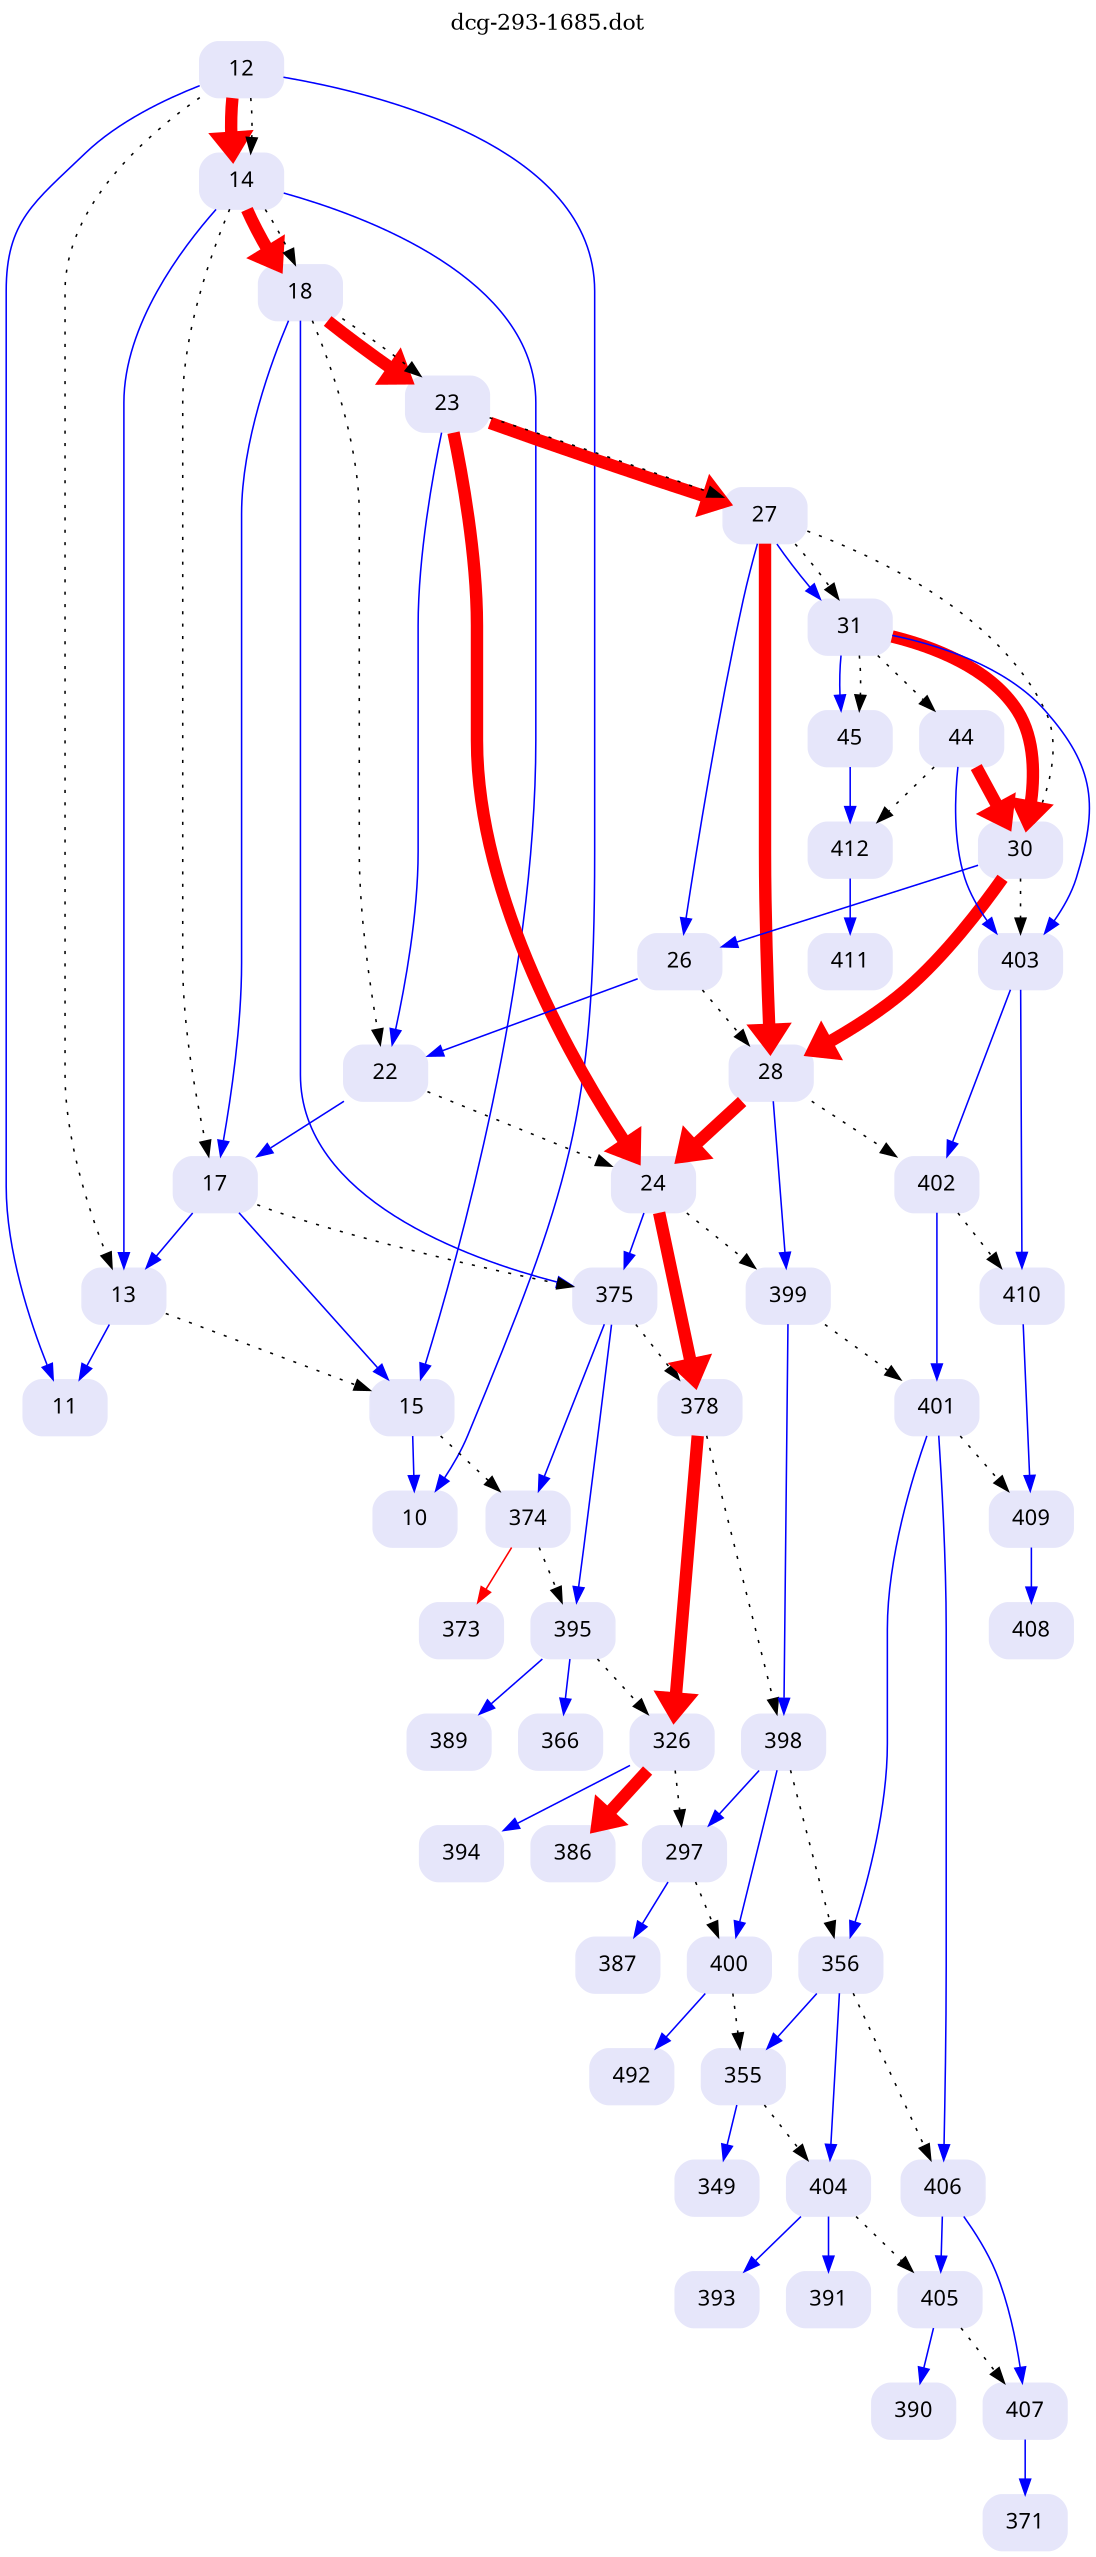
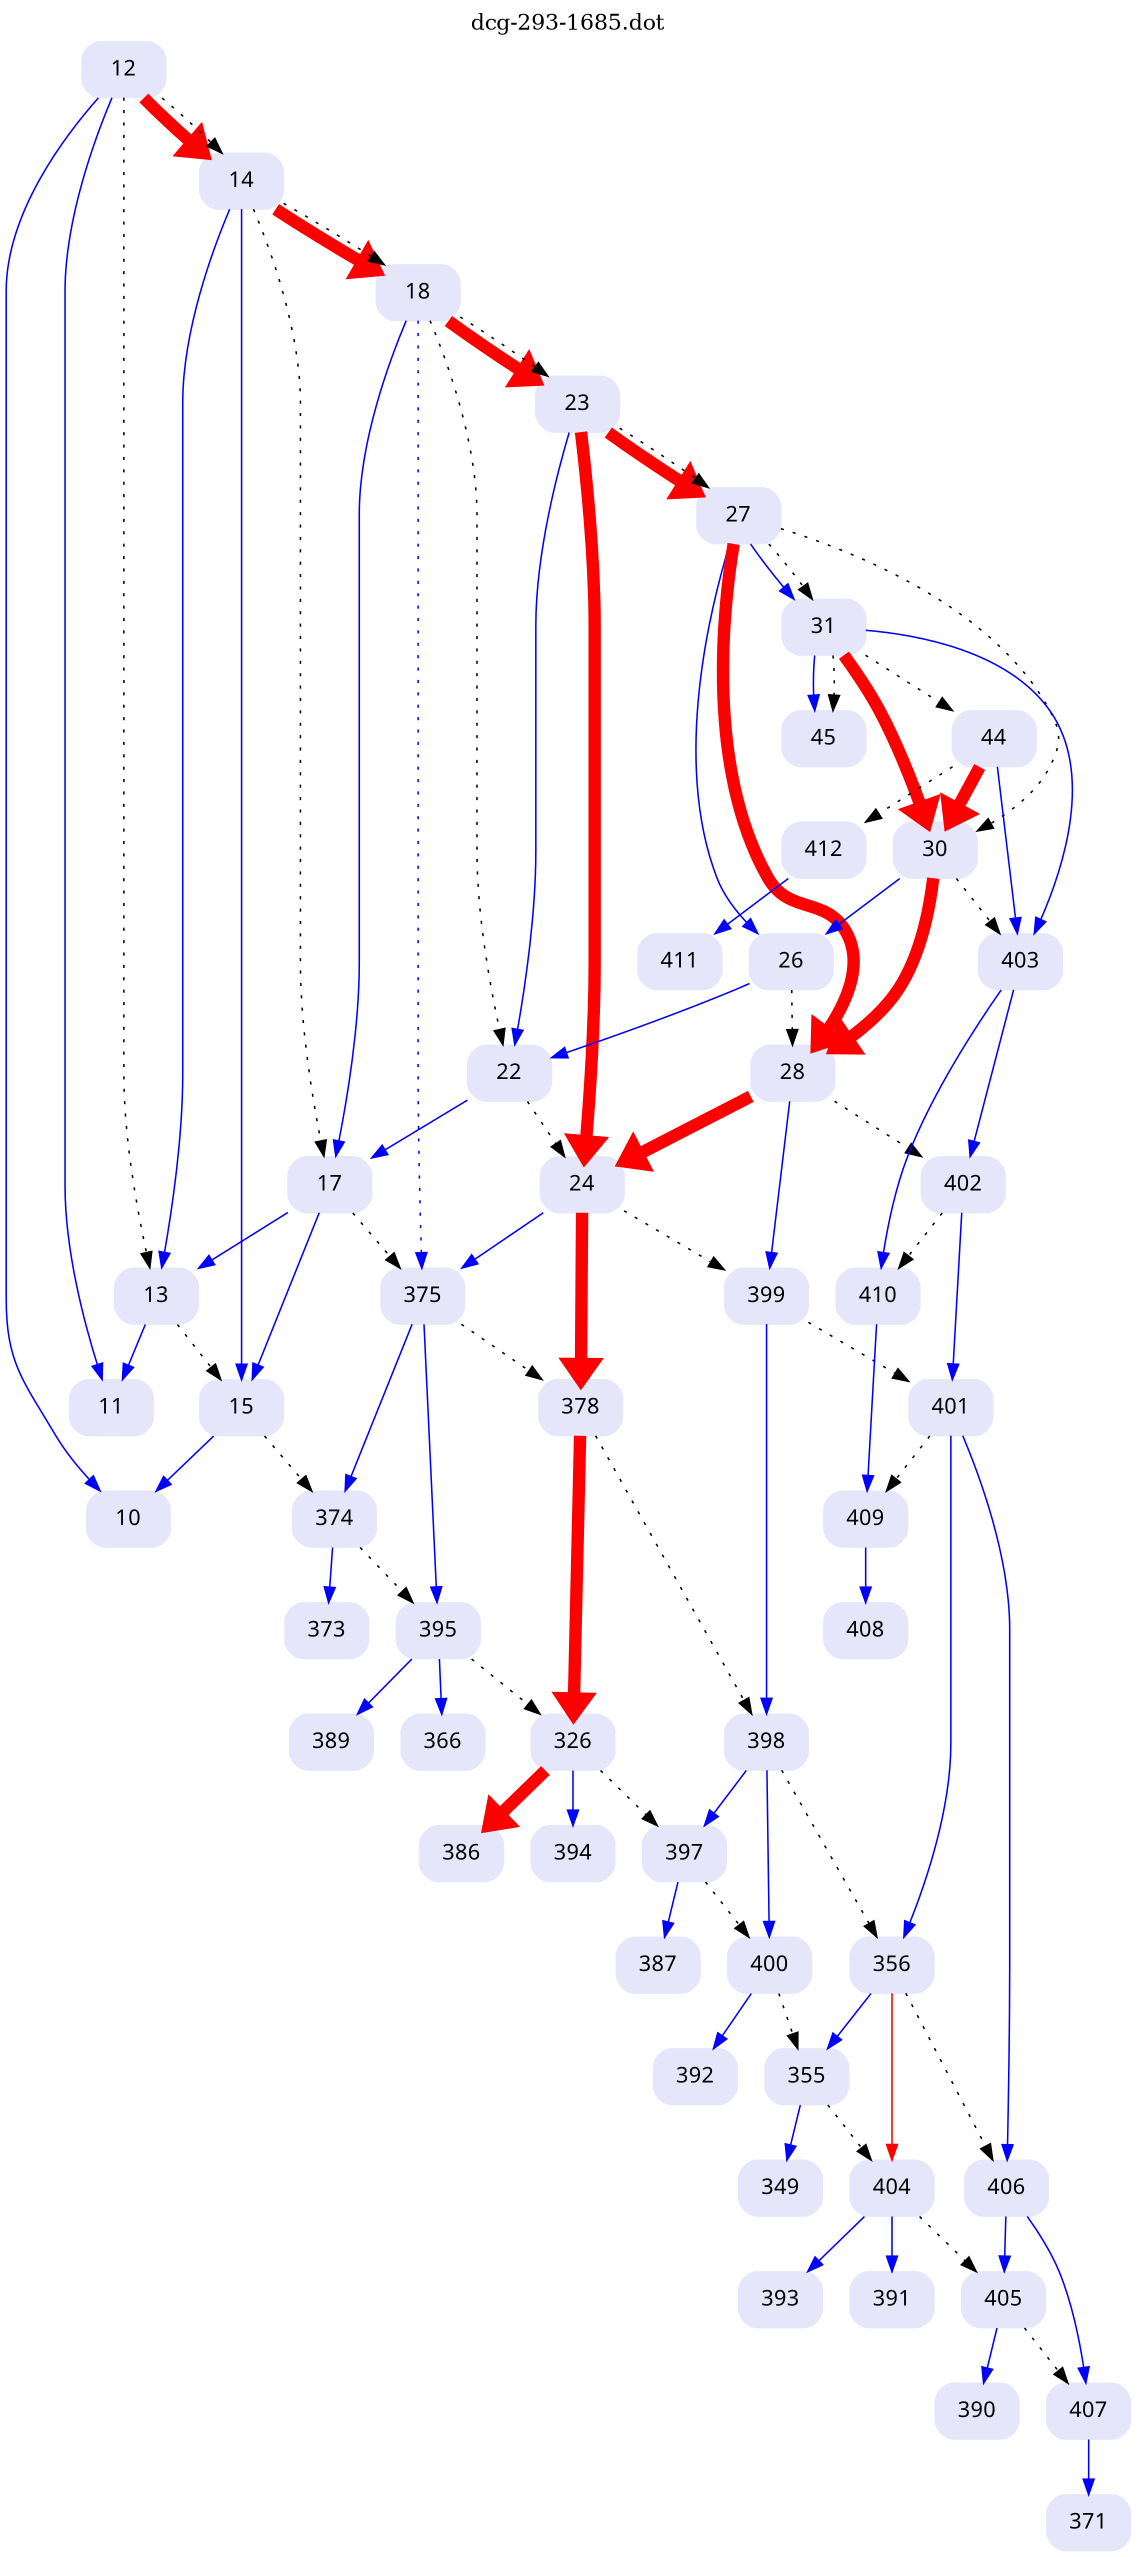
(850, 787) -> none
(300, 874) -> (418, 787)
(499, 1568) -> (331, 1567)
(684, 1854) -> (684, 1854)
(835, 2069) -> (892, 2069)
(632, 2077) -> (695, 2077)
